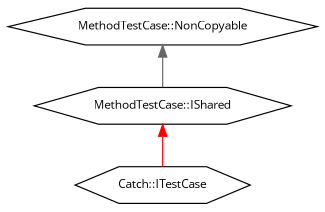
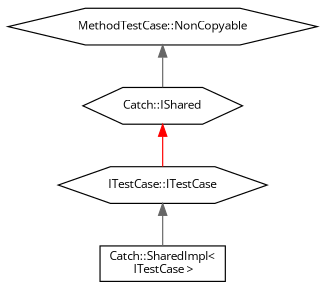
(163, 106) -> (163, 106)
(163, 185) -> (163, 185)
none -> (163, 264)
